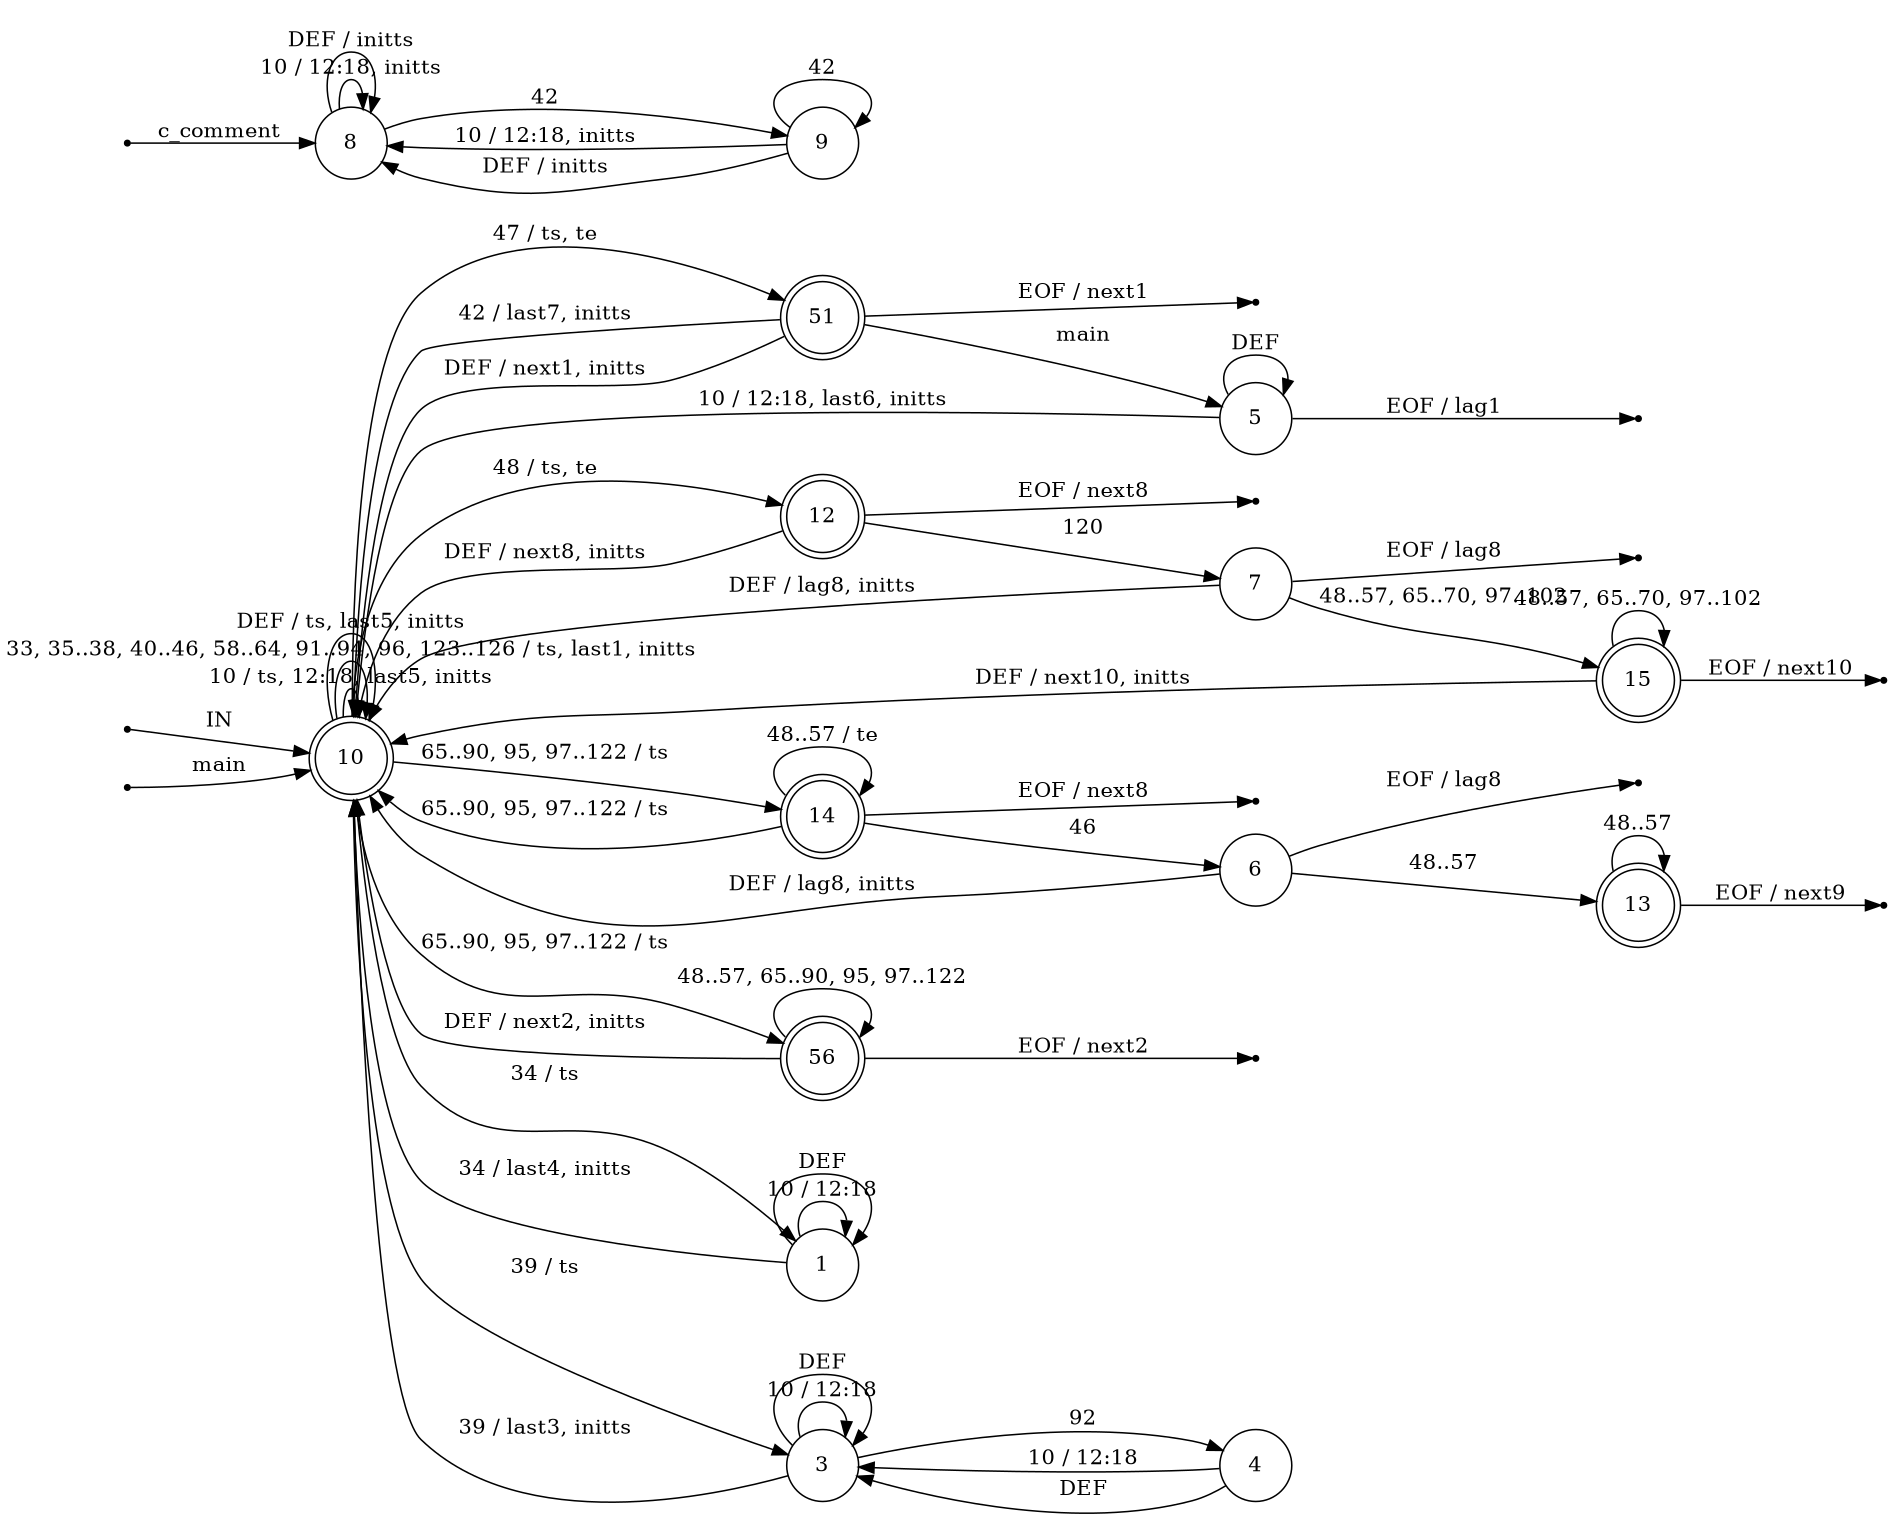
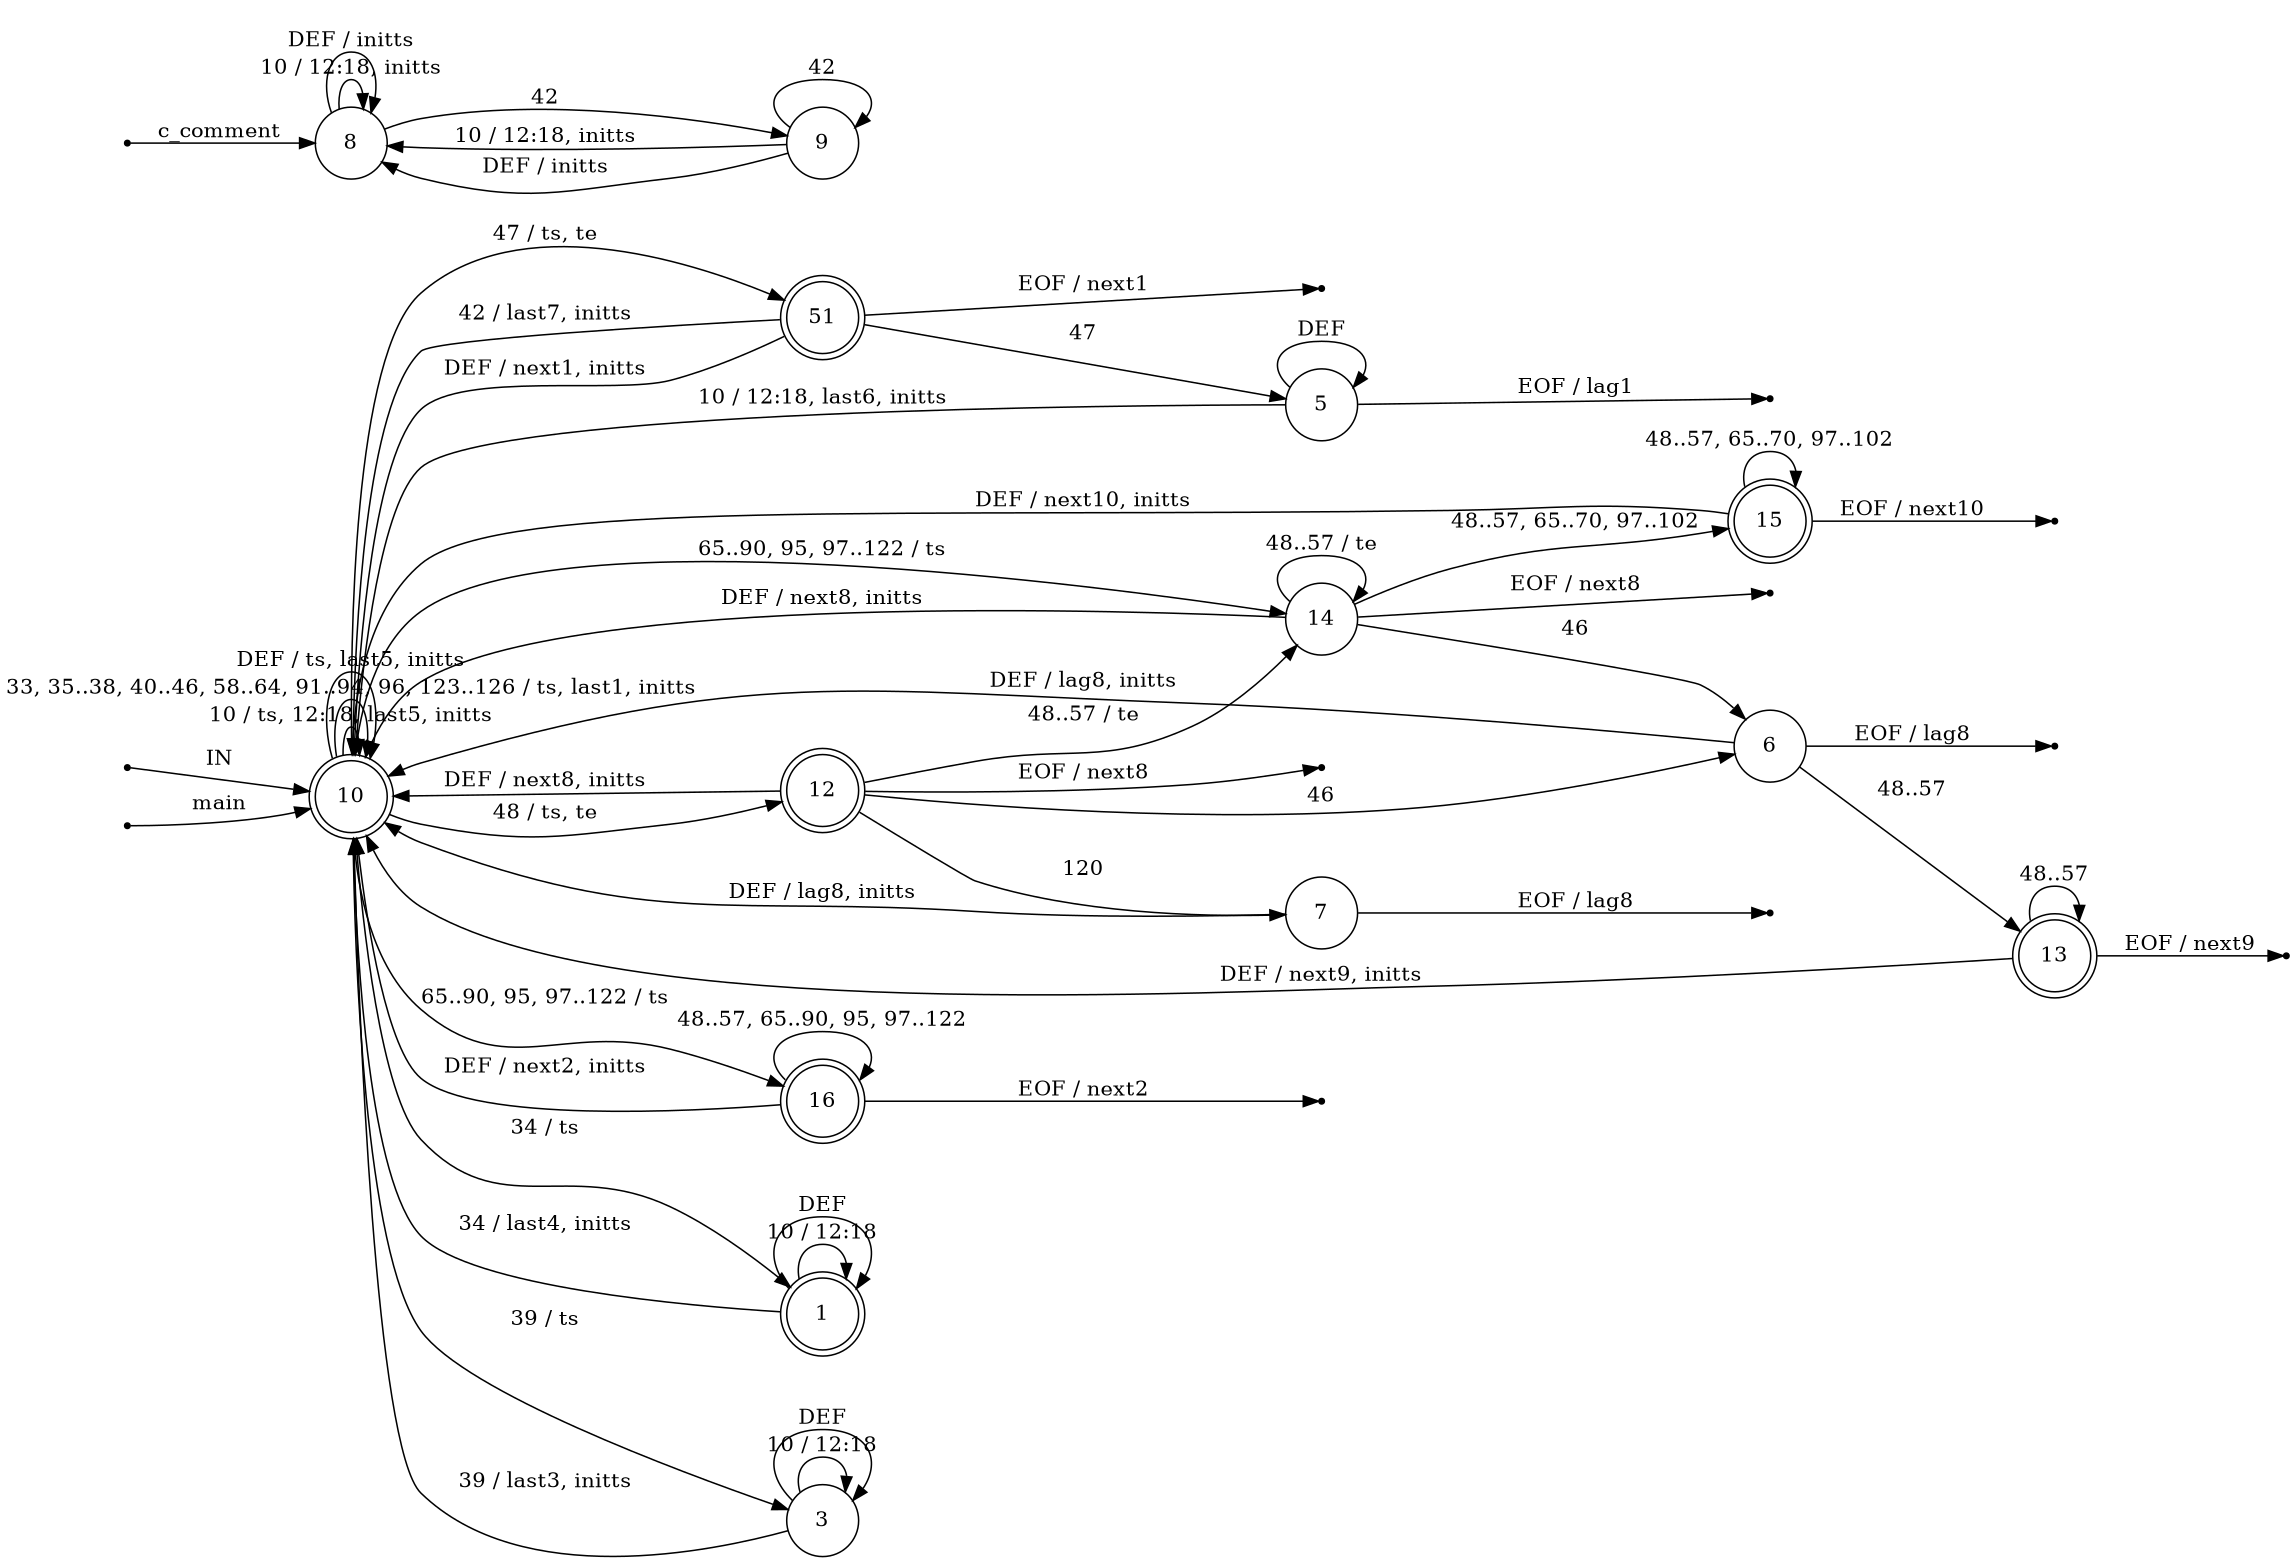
(1084, 335) -> (1084, 334)
(1435, 634) -> (1530, 552)
none -> (1088, 753)
(546, 810) -> (823, 598)
none -> (1294, 814)
(823, 817) -> (1322, 619)
none -> (1174, 993)
(823, 1058) -> (823, 1101)
(823, 1265) -> (823, 1314)
(1256, 1466) -> none
